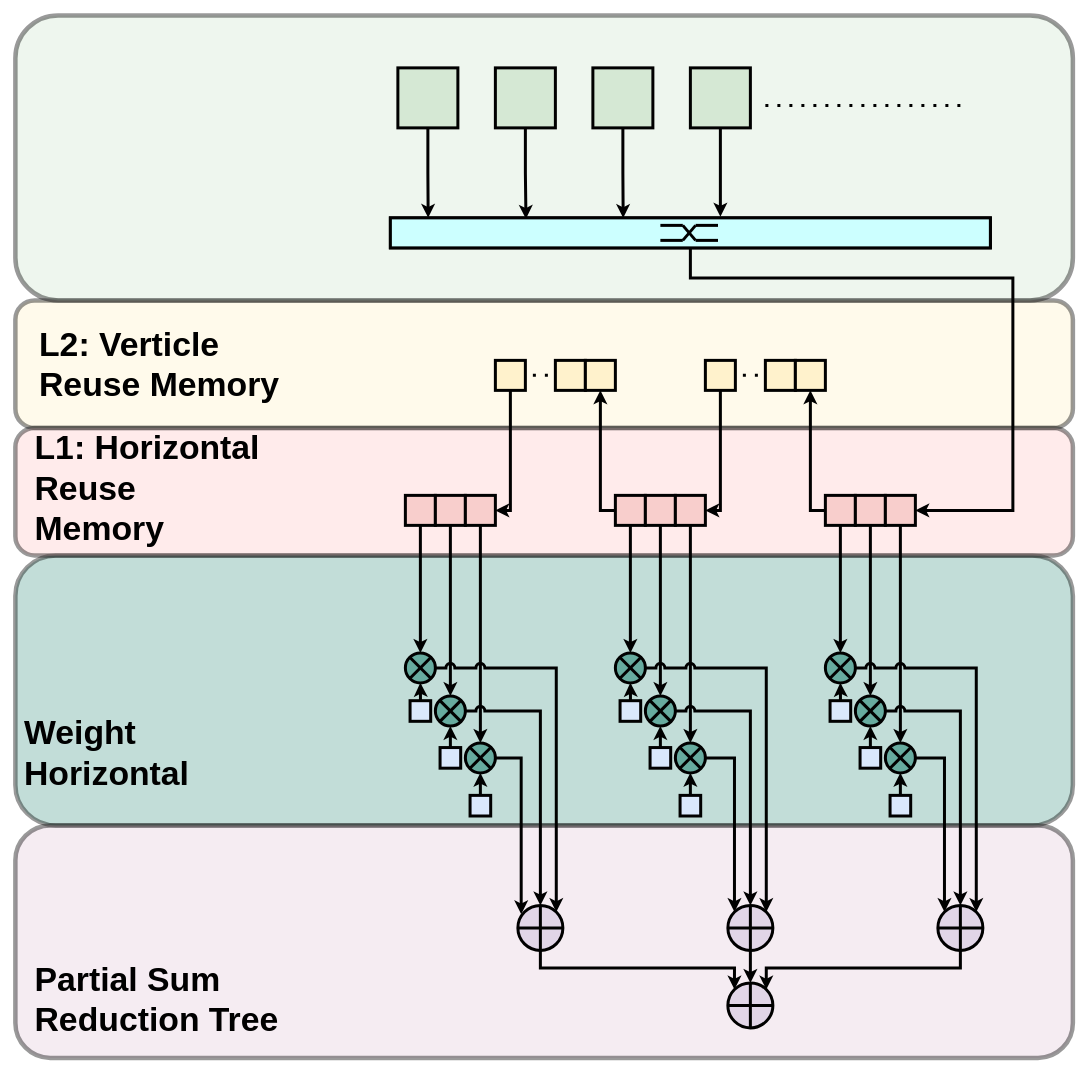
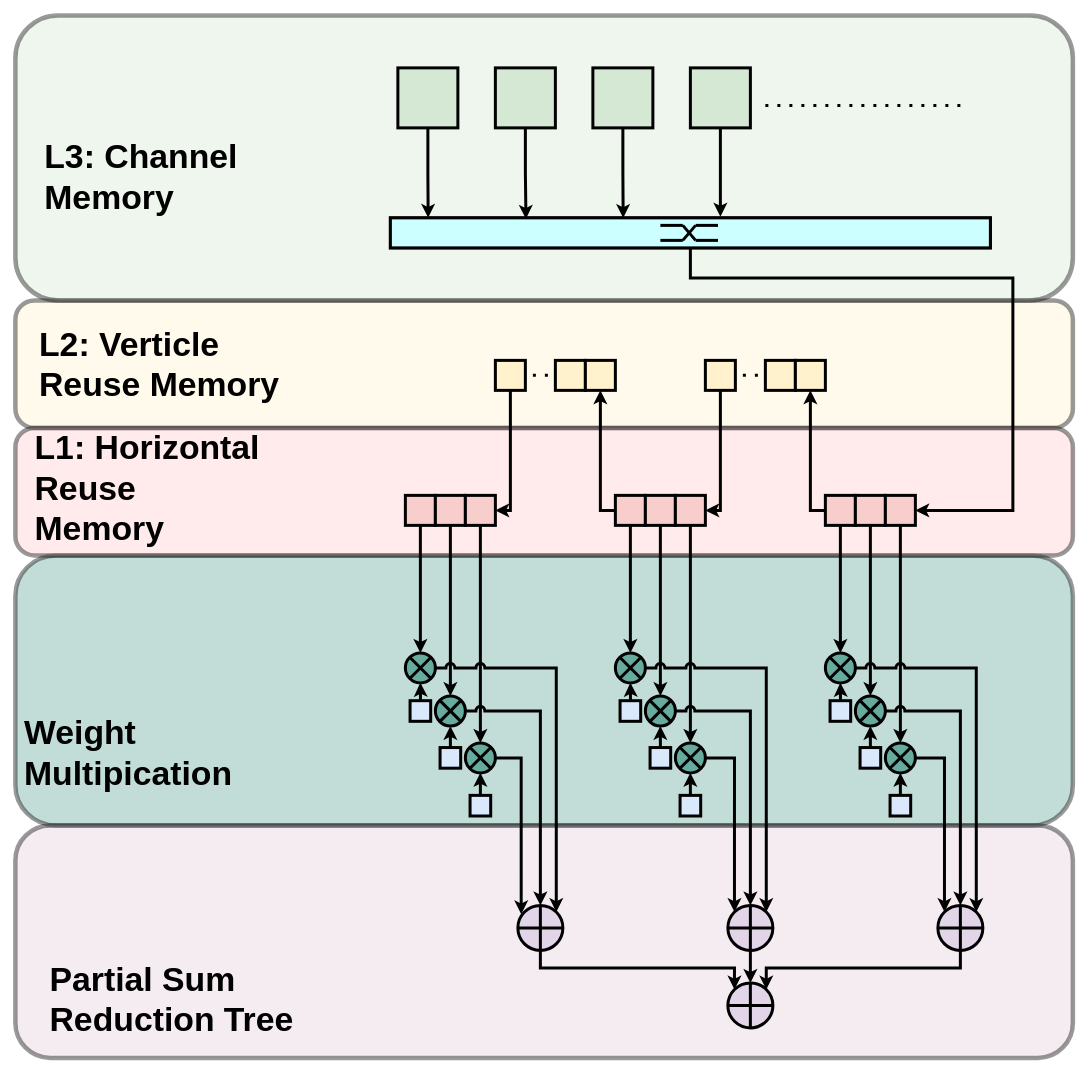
none -> (144, 177)
(110, 753) -> (130, 753)
(157, 999) -> (172, 999)
